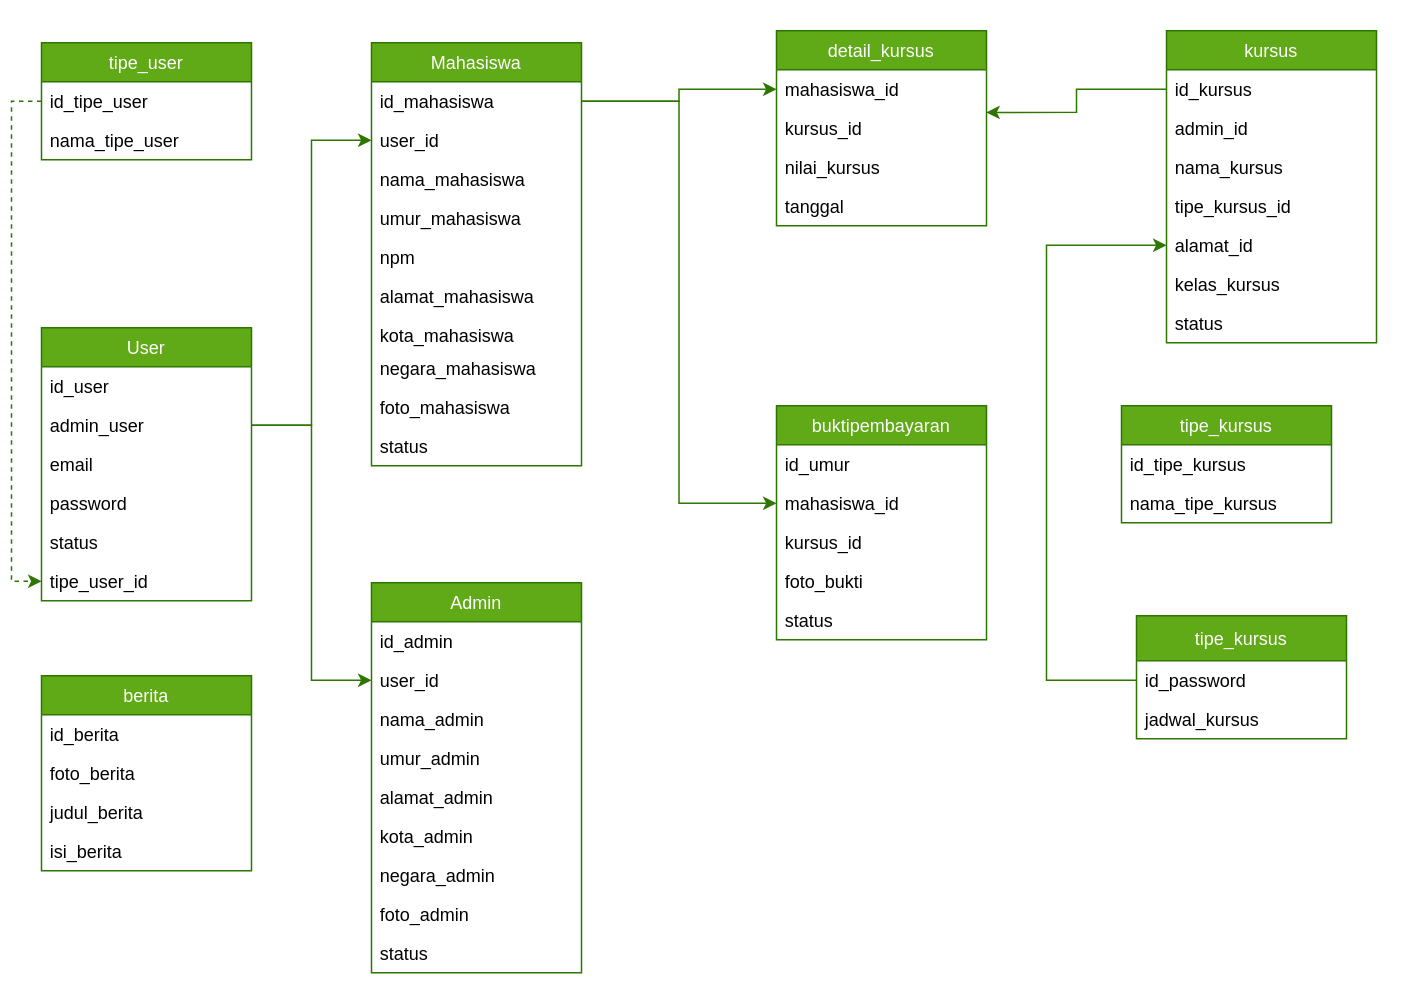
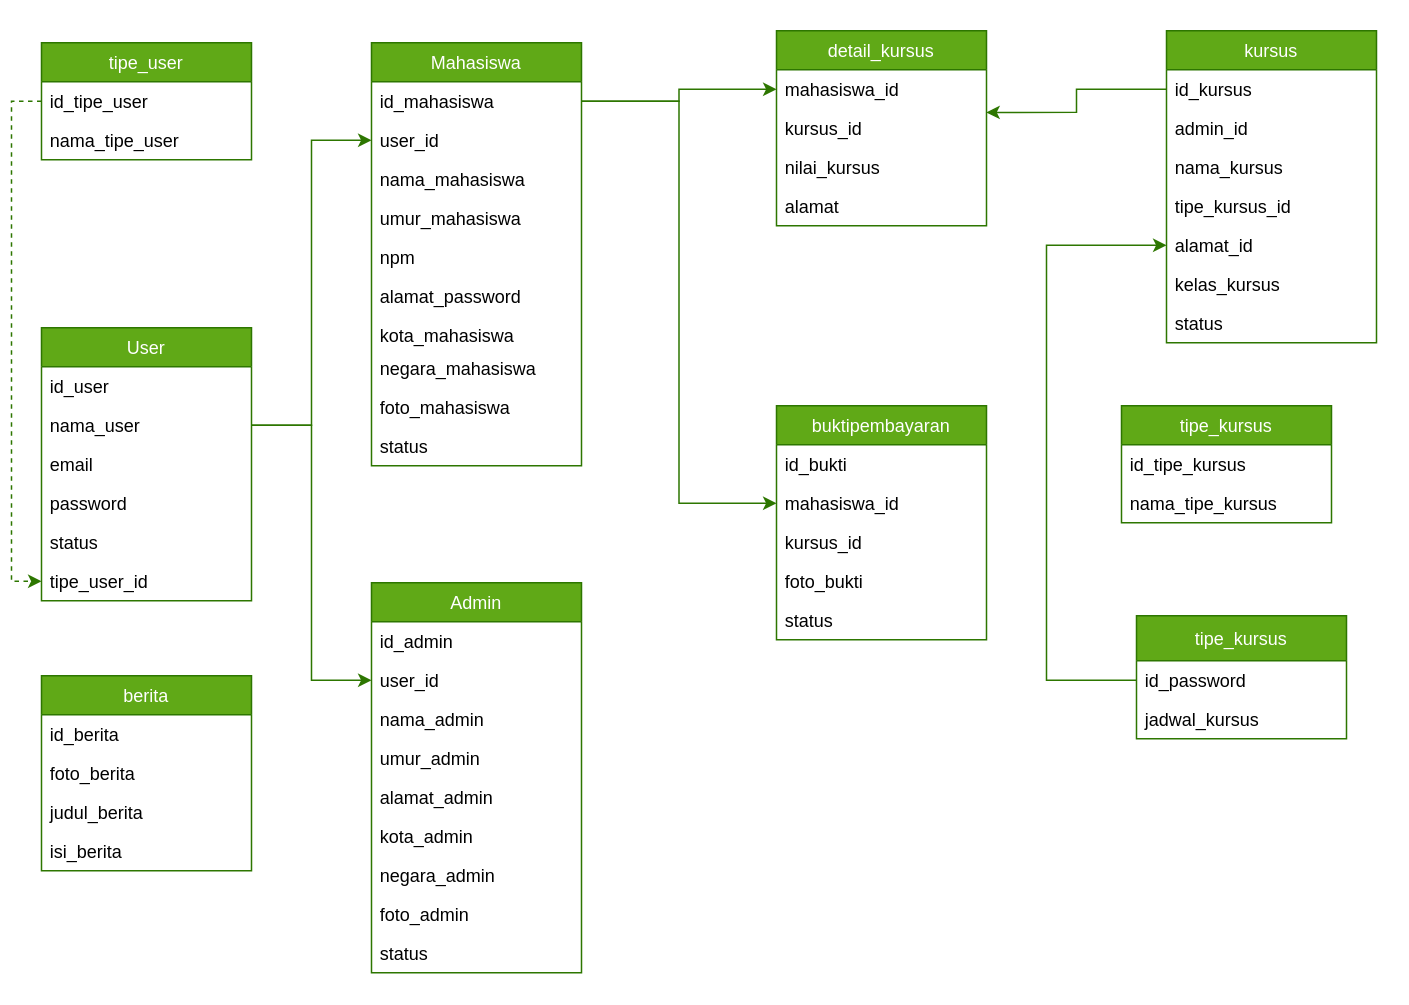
(817, 207) -> (812, 207)
(455, 297) -> (453, 297)
(98, 426) -> (95, 426)
(817, 465) -> (820, 465)
